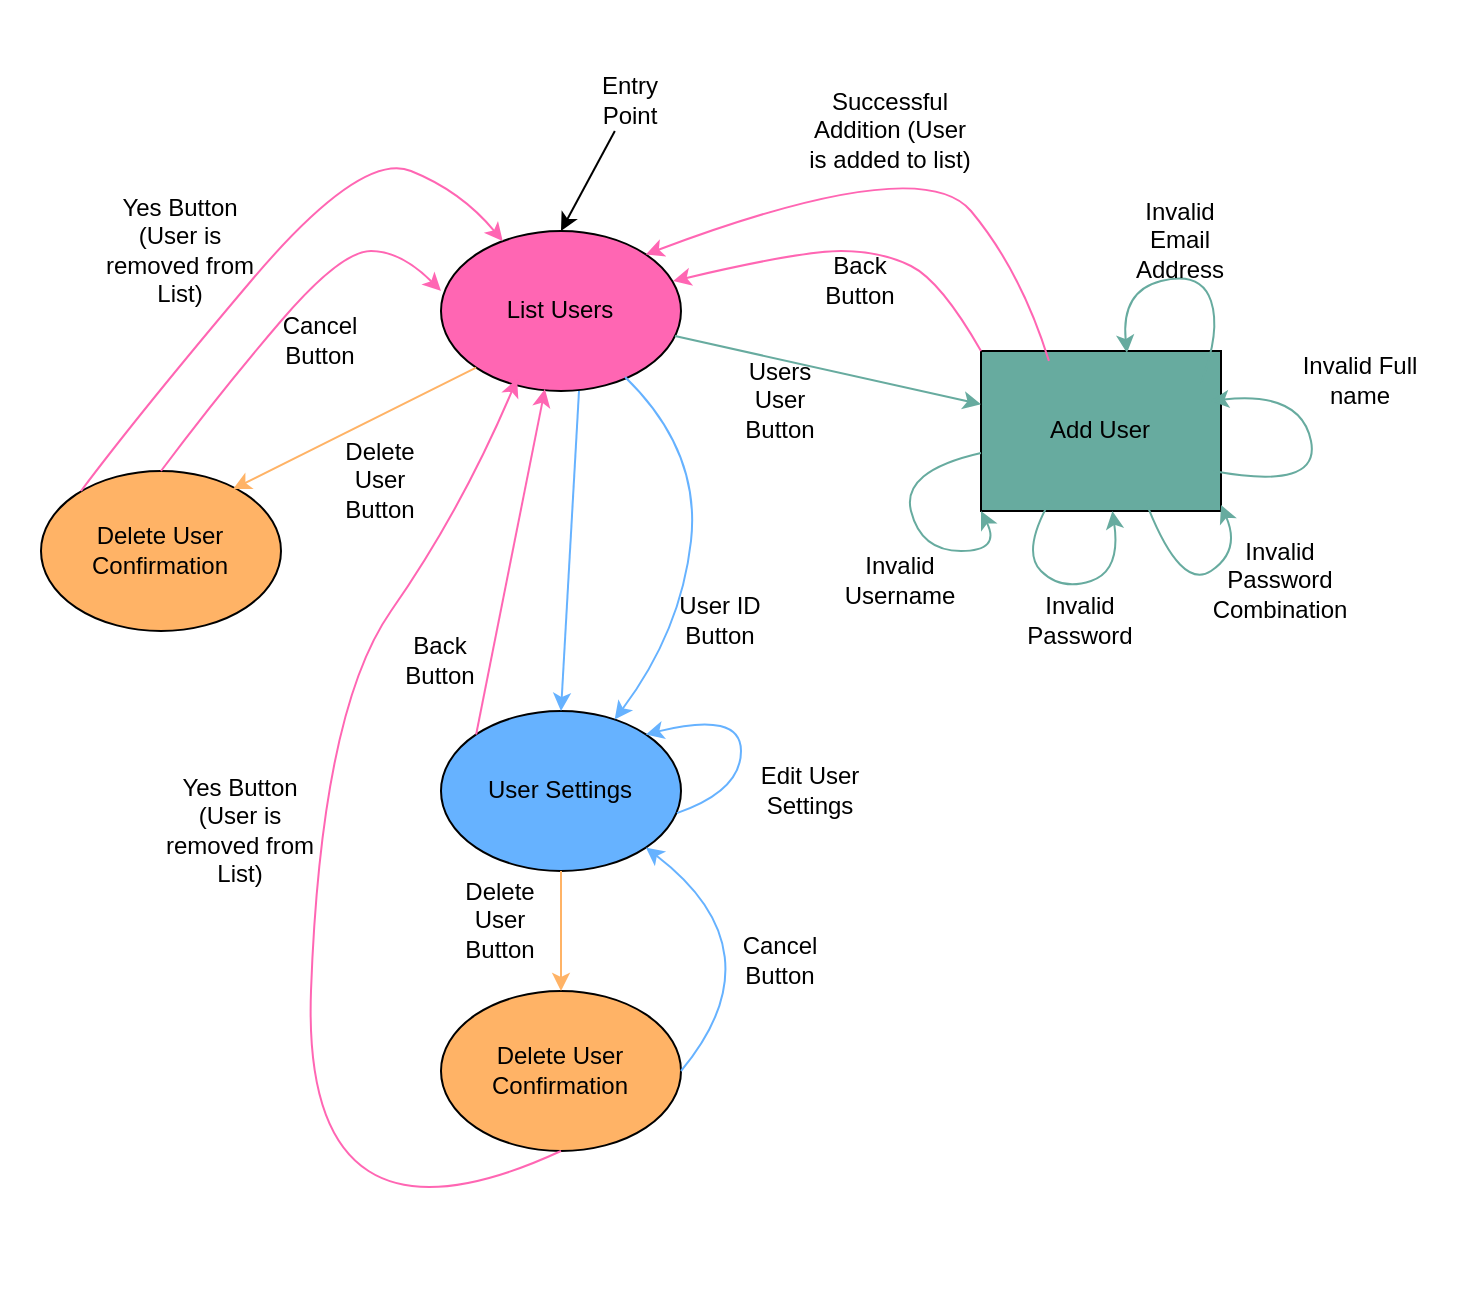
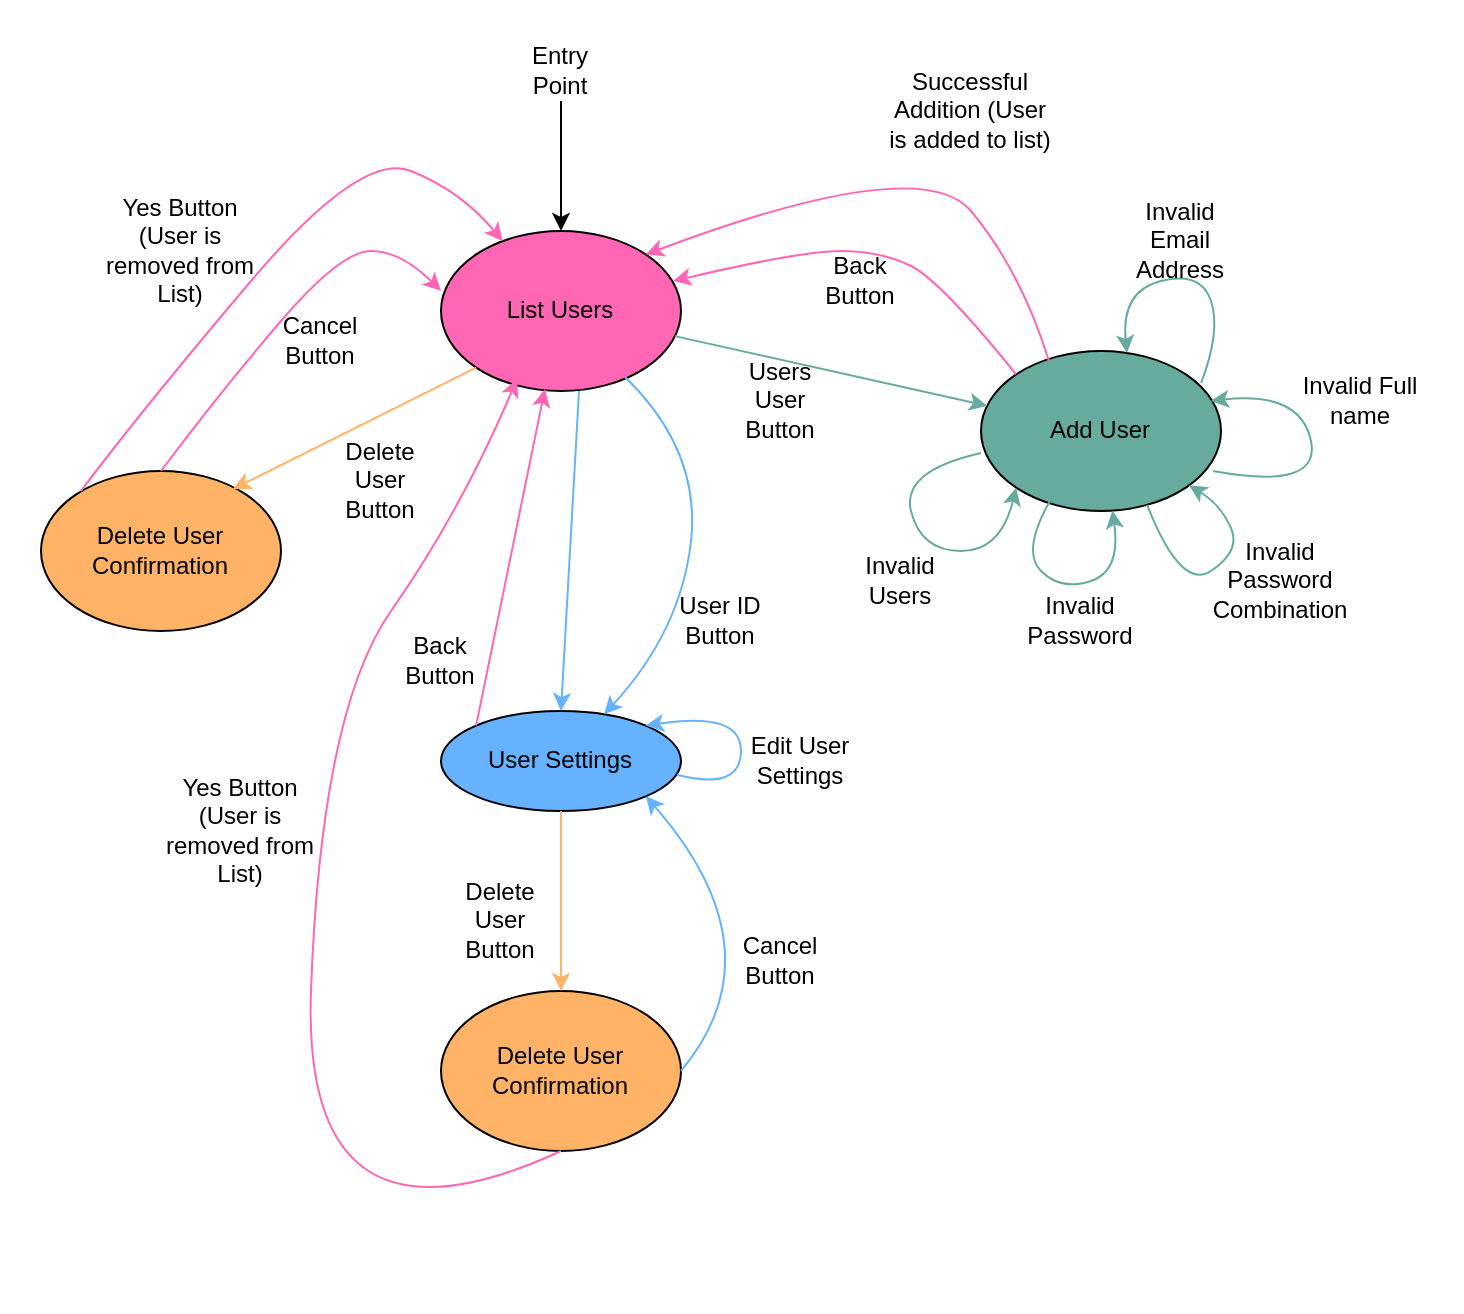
(631, 101) -> (561, 71)
(891, 131) -> (971, 111)
(1361, 381) -> (1361, 401)
(1101, 431) -> (1101, 431)
(901, 581) -> (901, 581)
(561, 791) -> (561, 761)
(811, 791) -> (801, 761)
